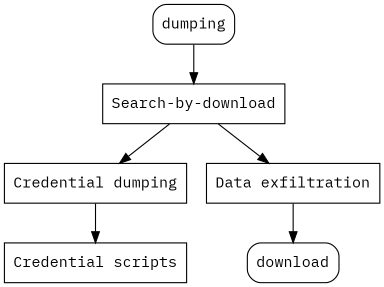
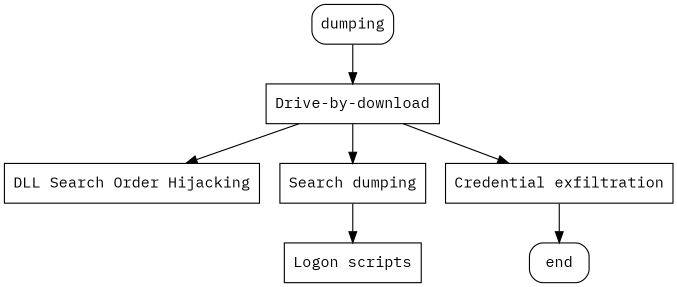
(194, 104) -> (353, 104)
(96, 183) -> (353, 183)
none -> (132, 183)
(293, 183) -> (559, 183)
(96, 263) -> (353, 263)
(293, 263) -> (559, 263)
